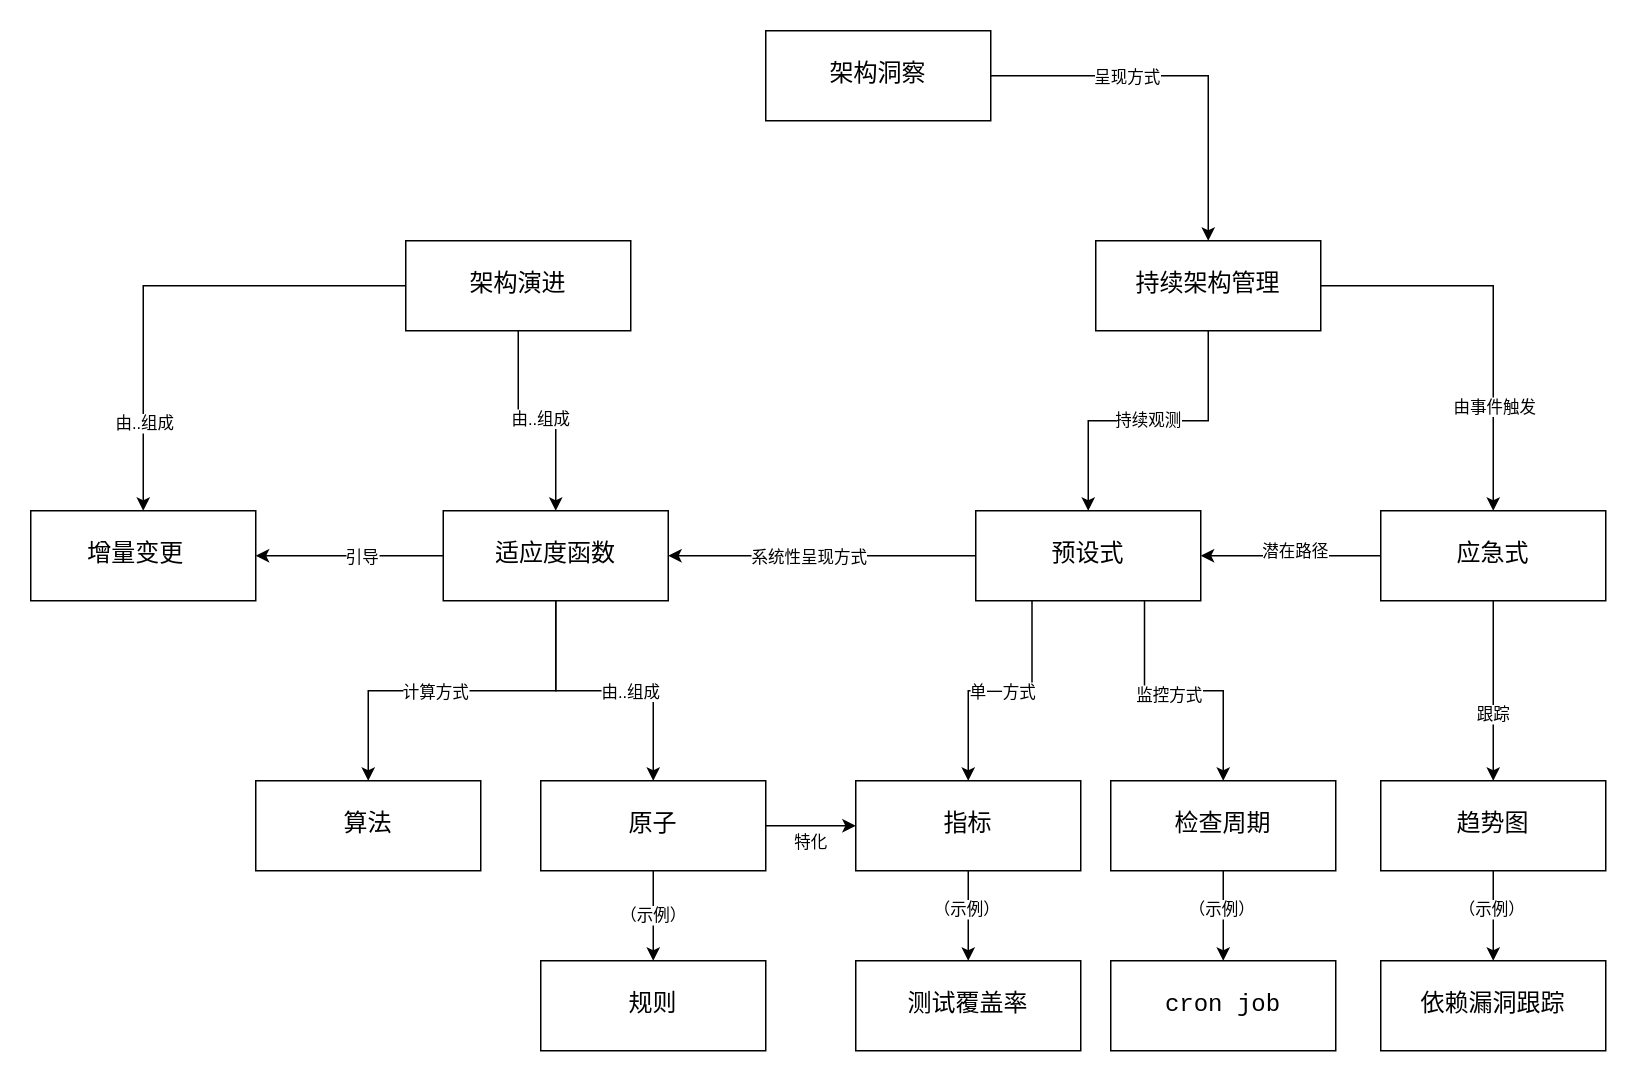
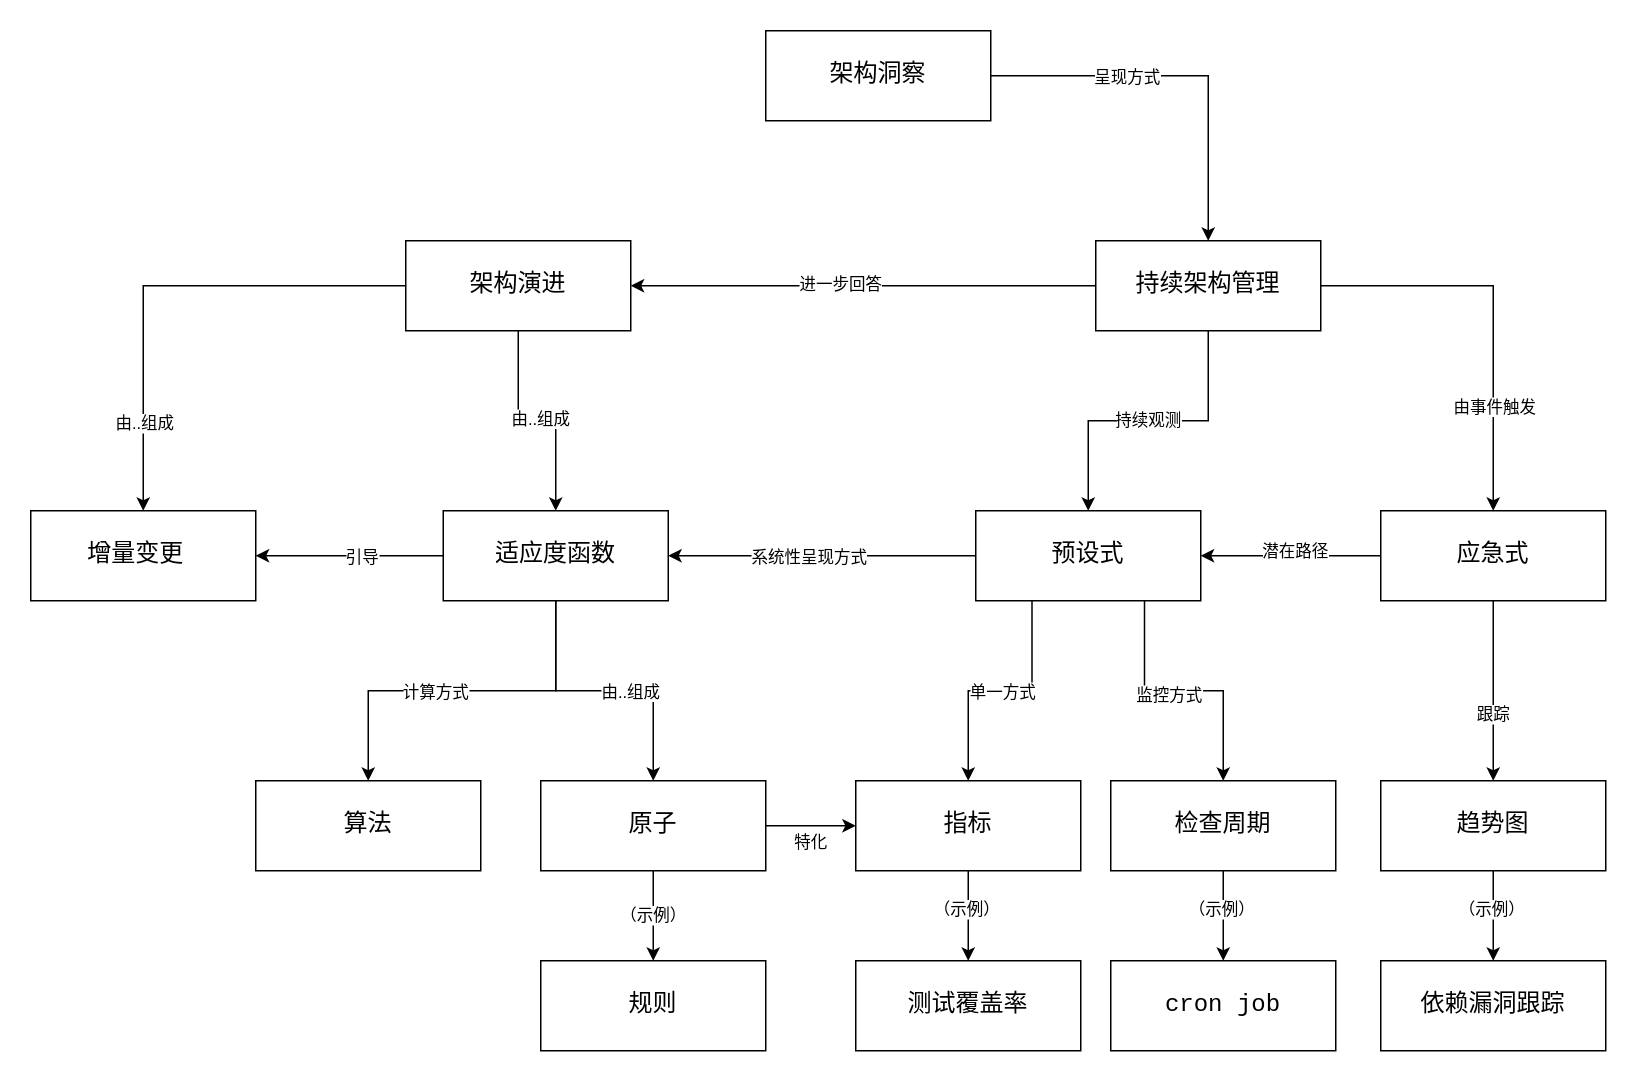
none -> (965, 286)
